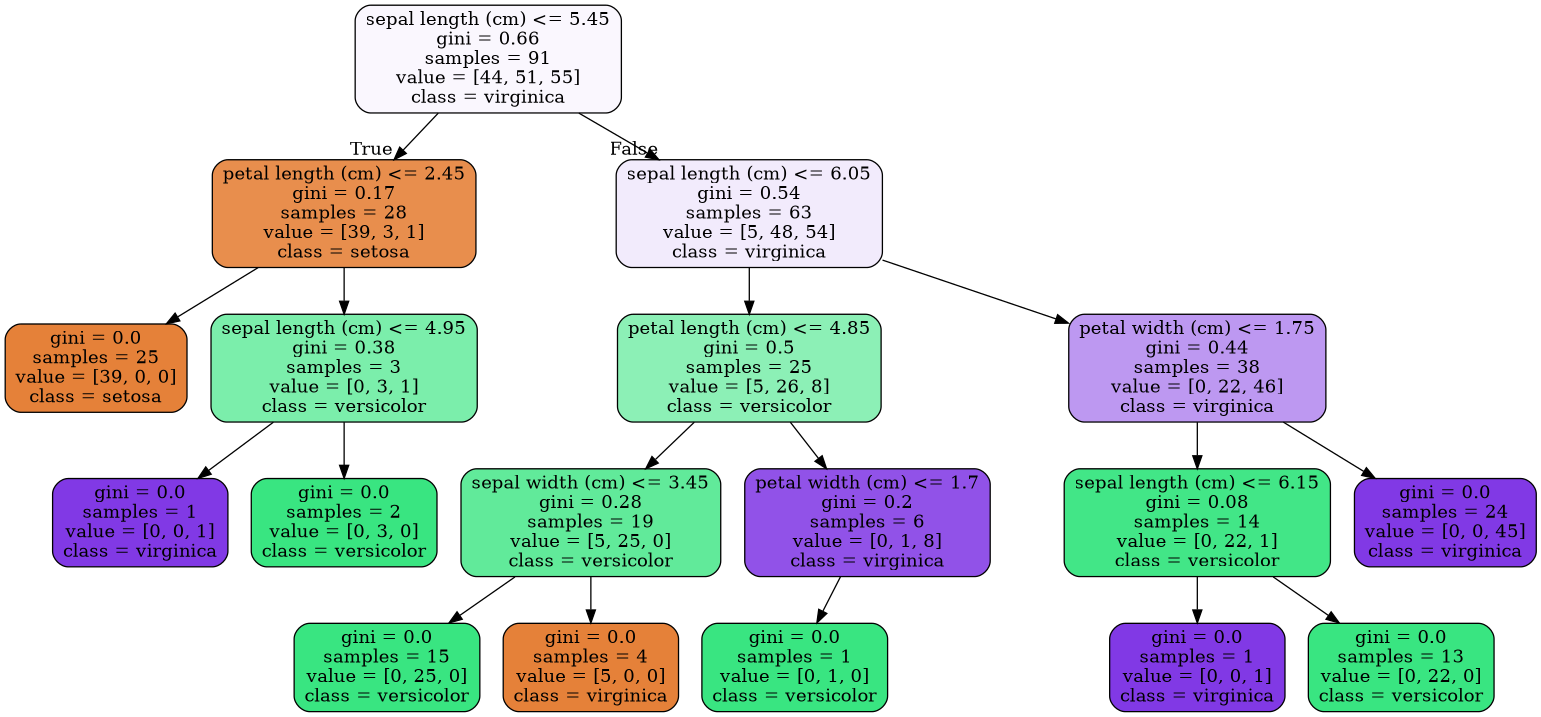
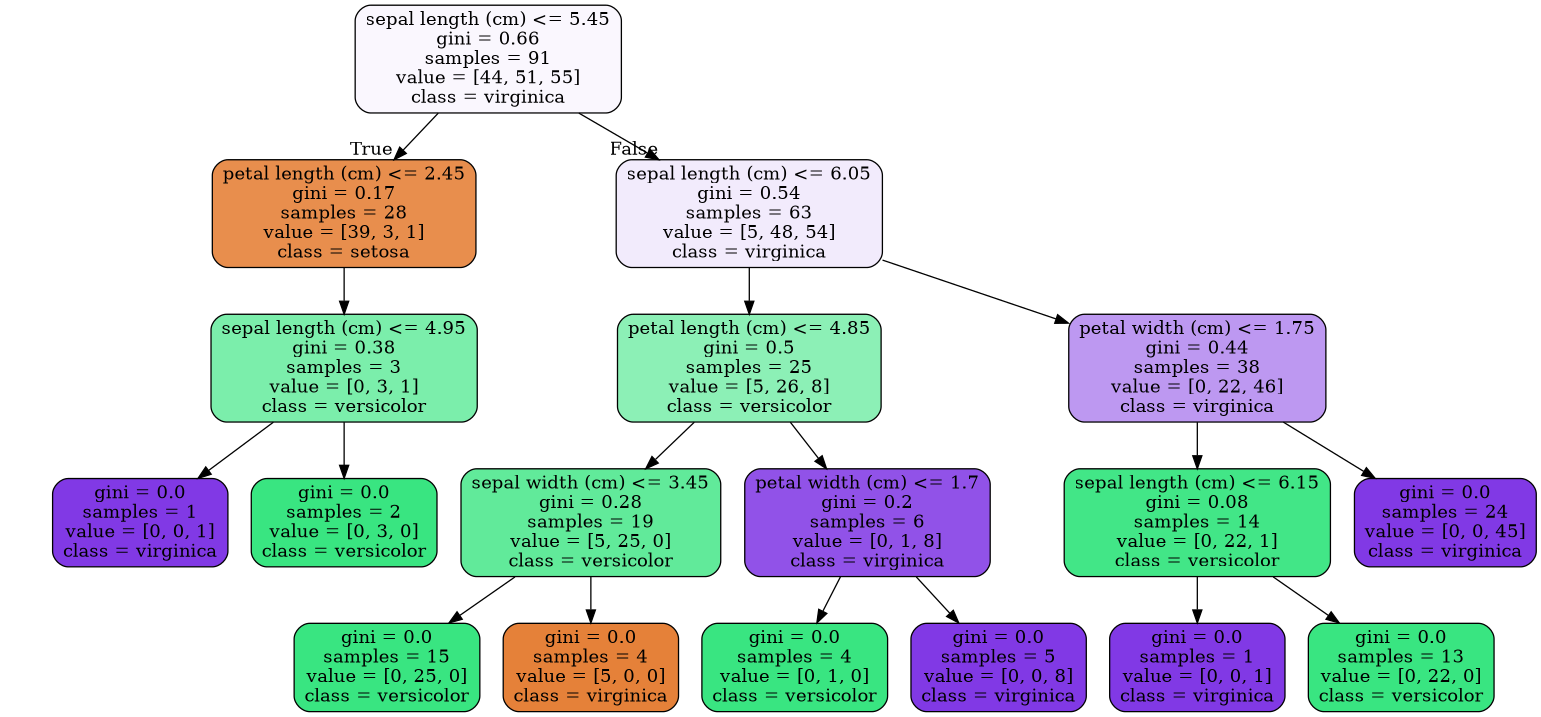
(96, 368) -> none
(795, 667) -> (795, 667)
none -> (999, 667)
